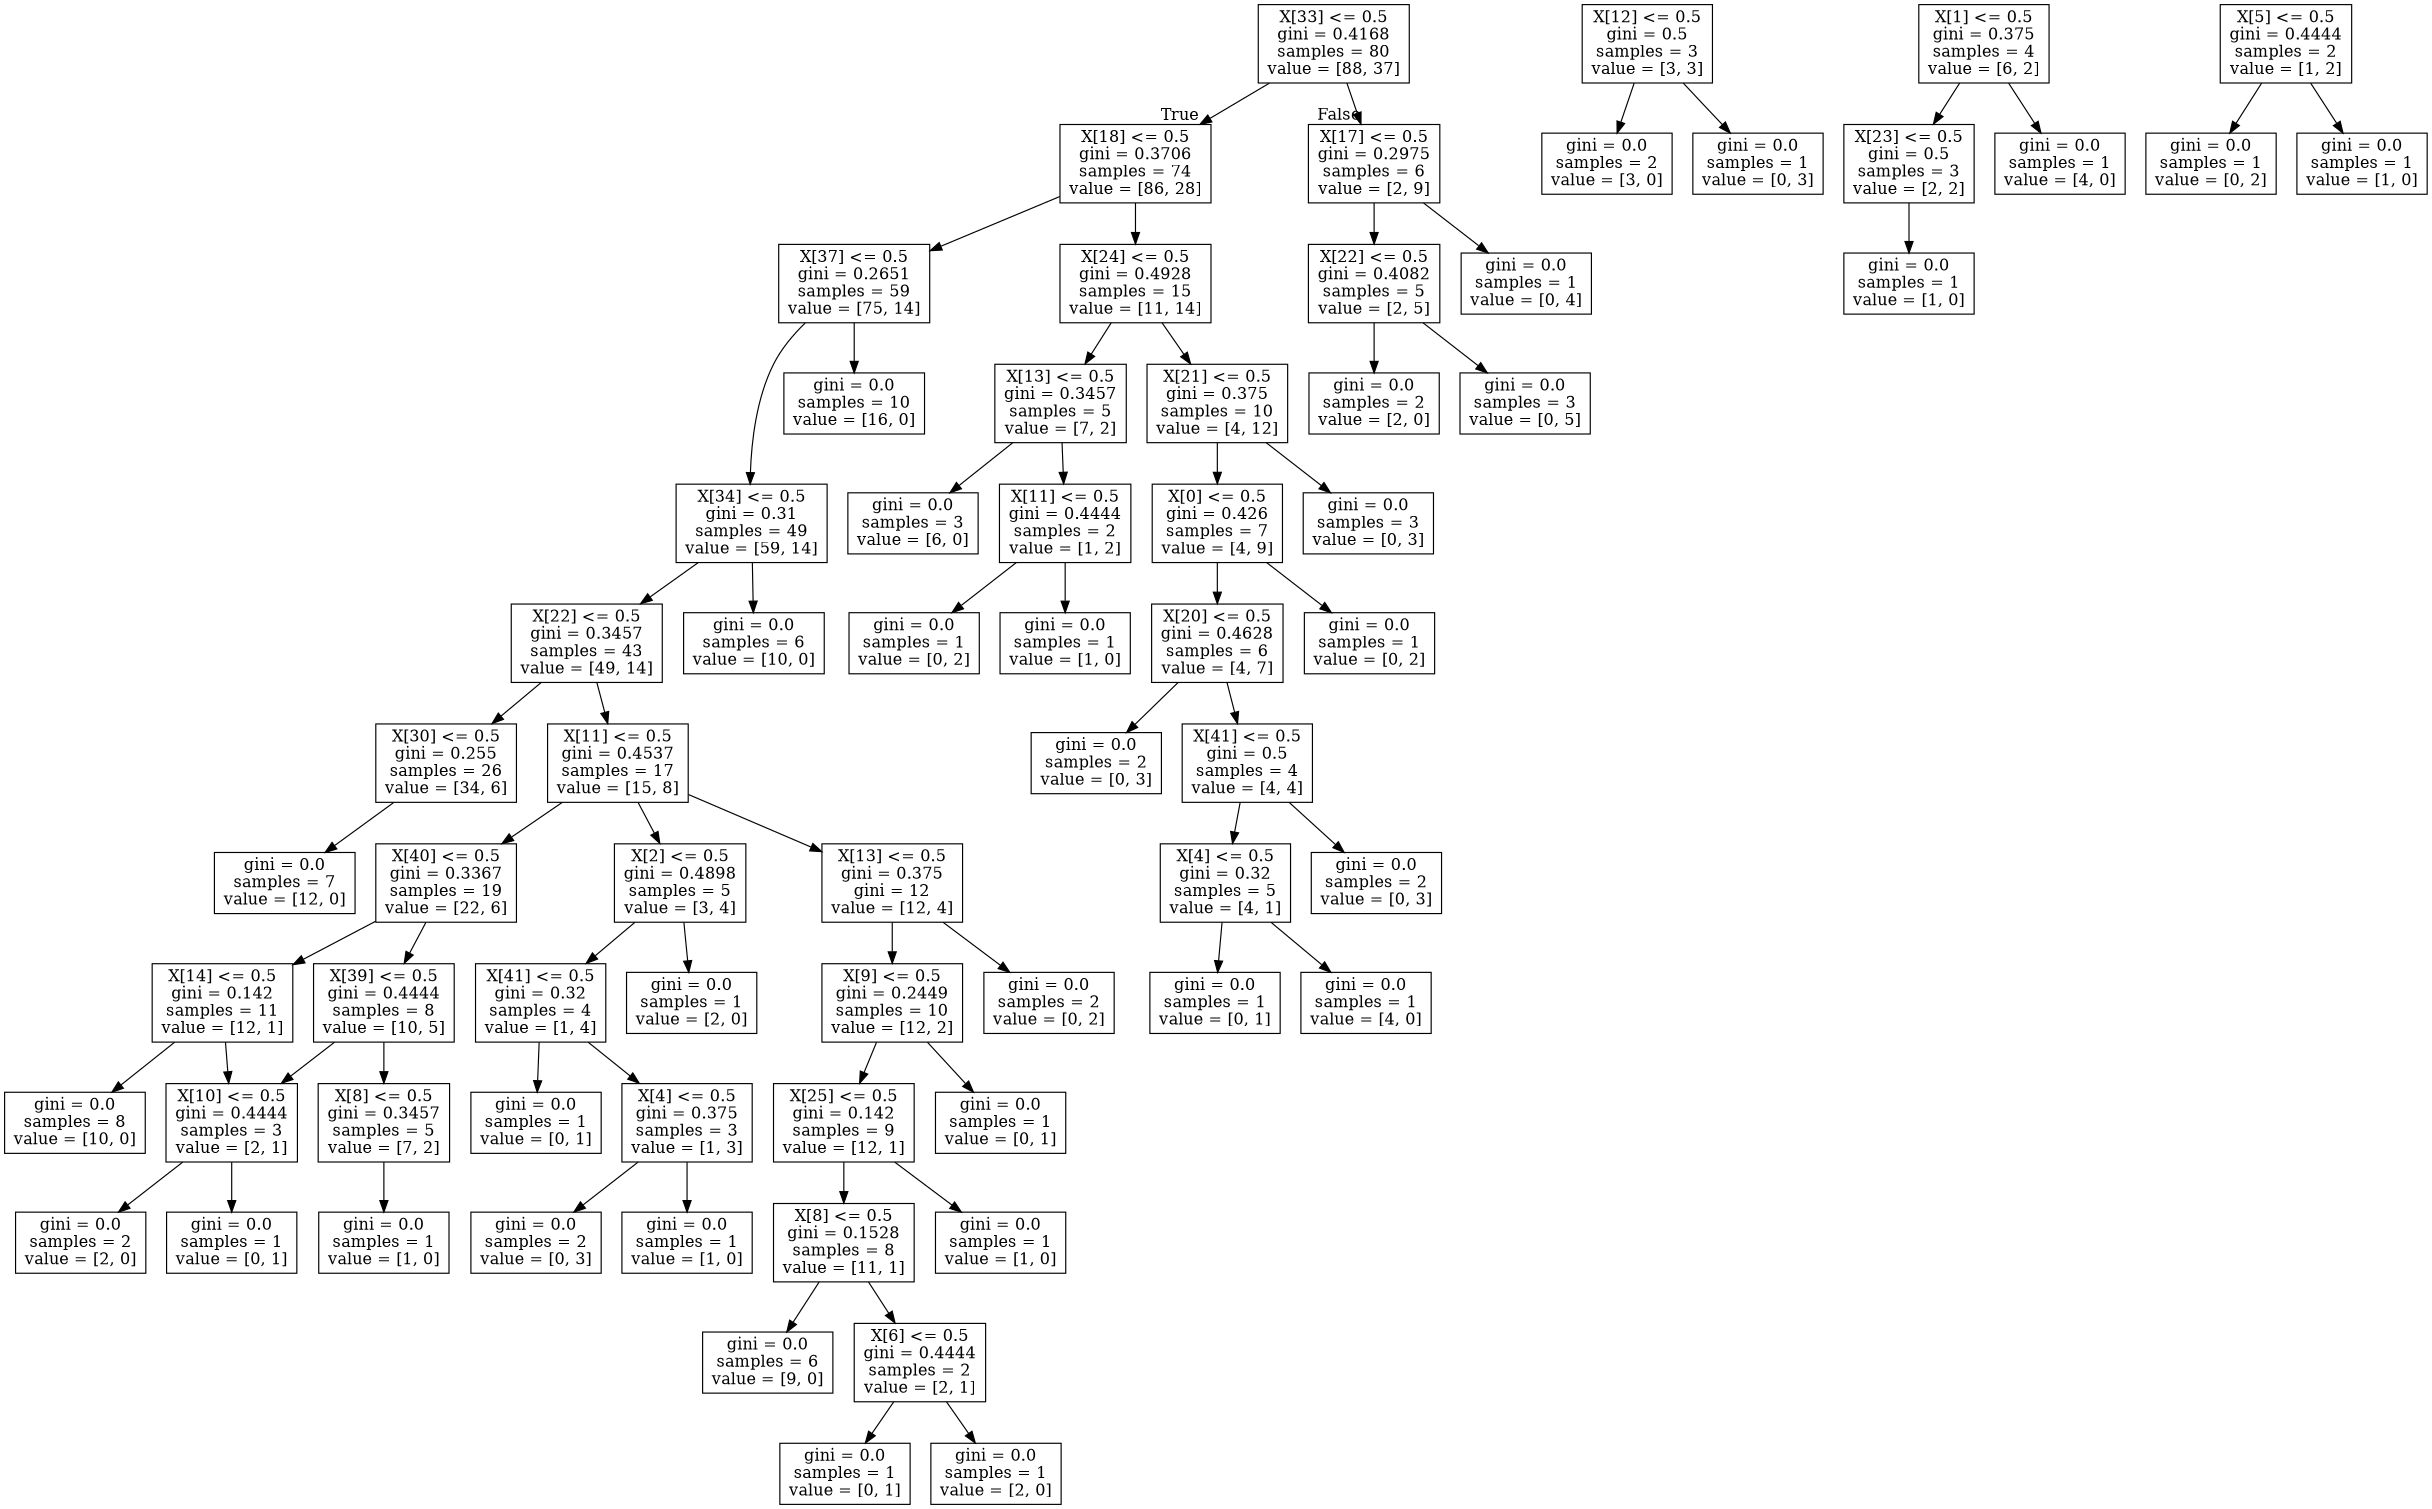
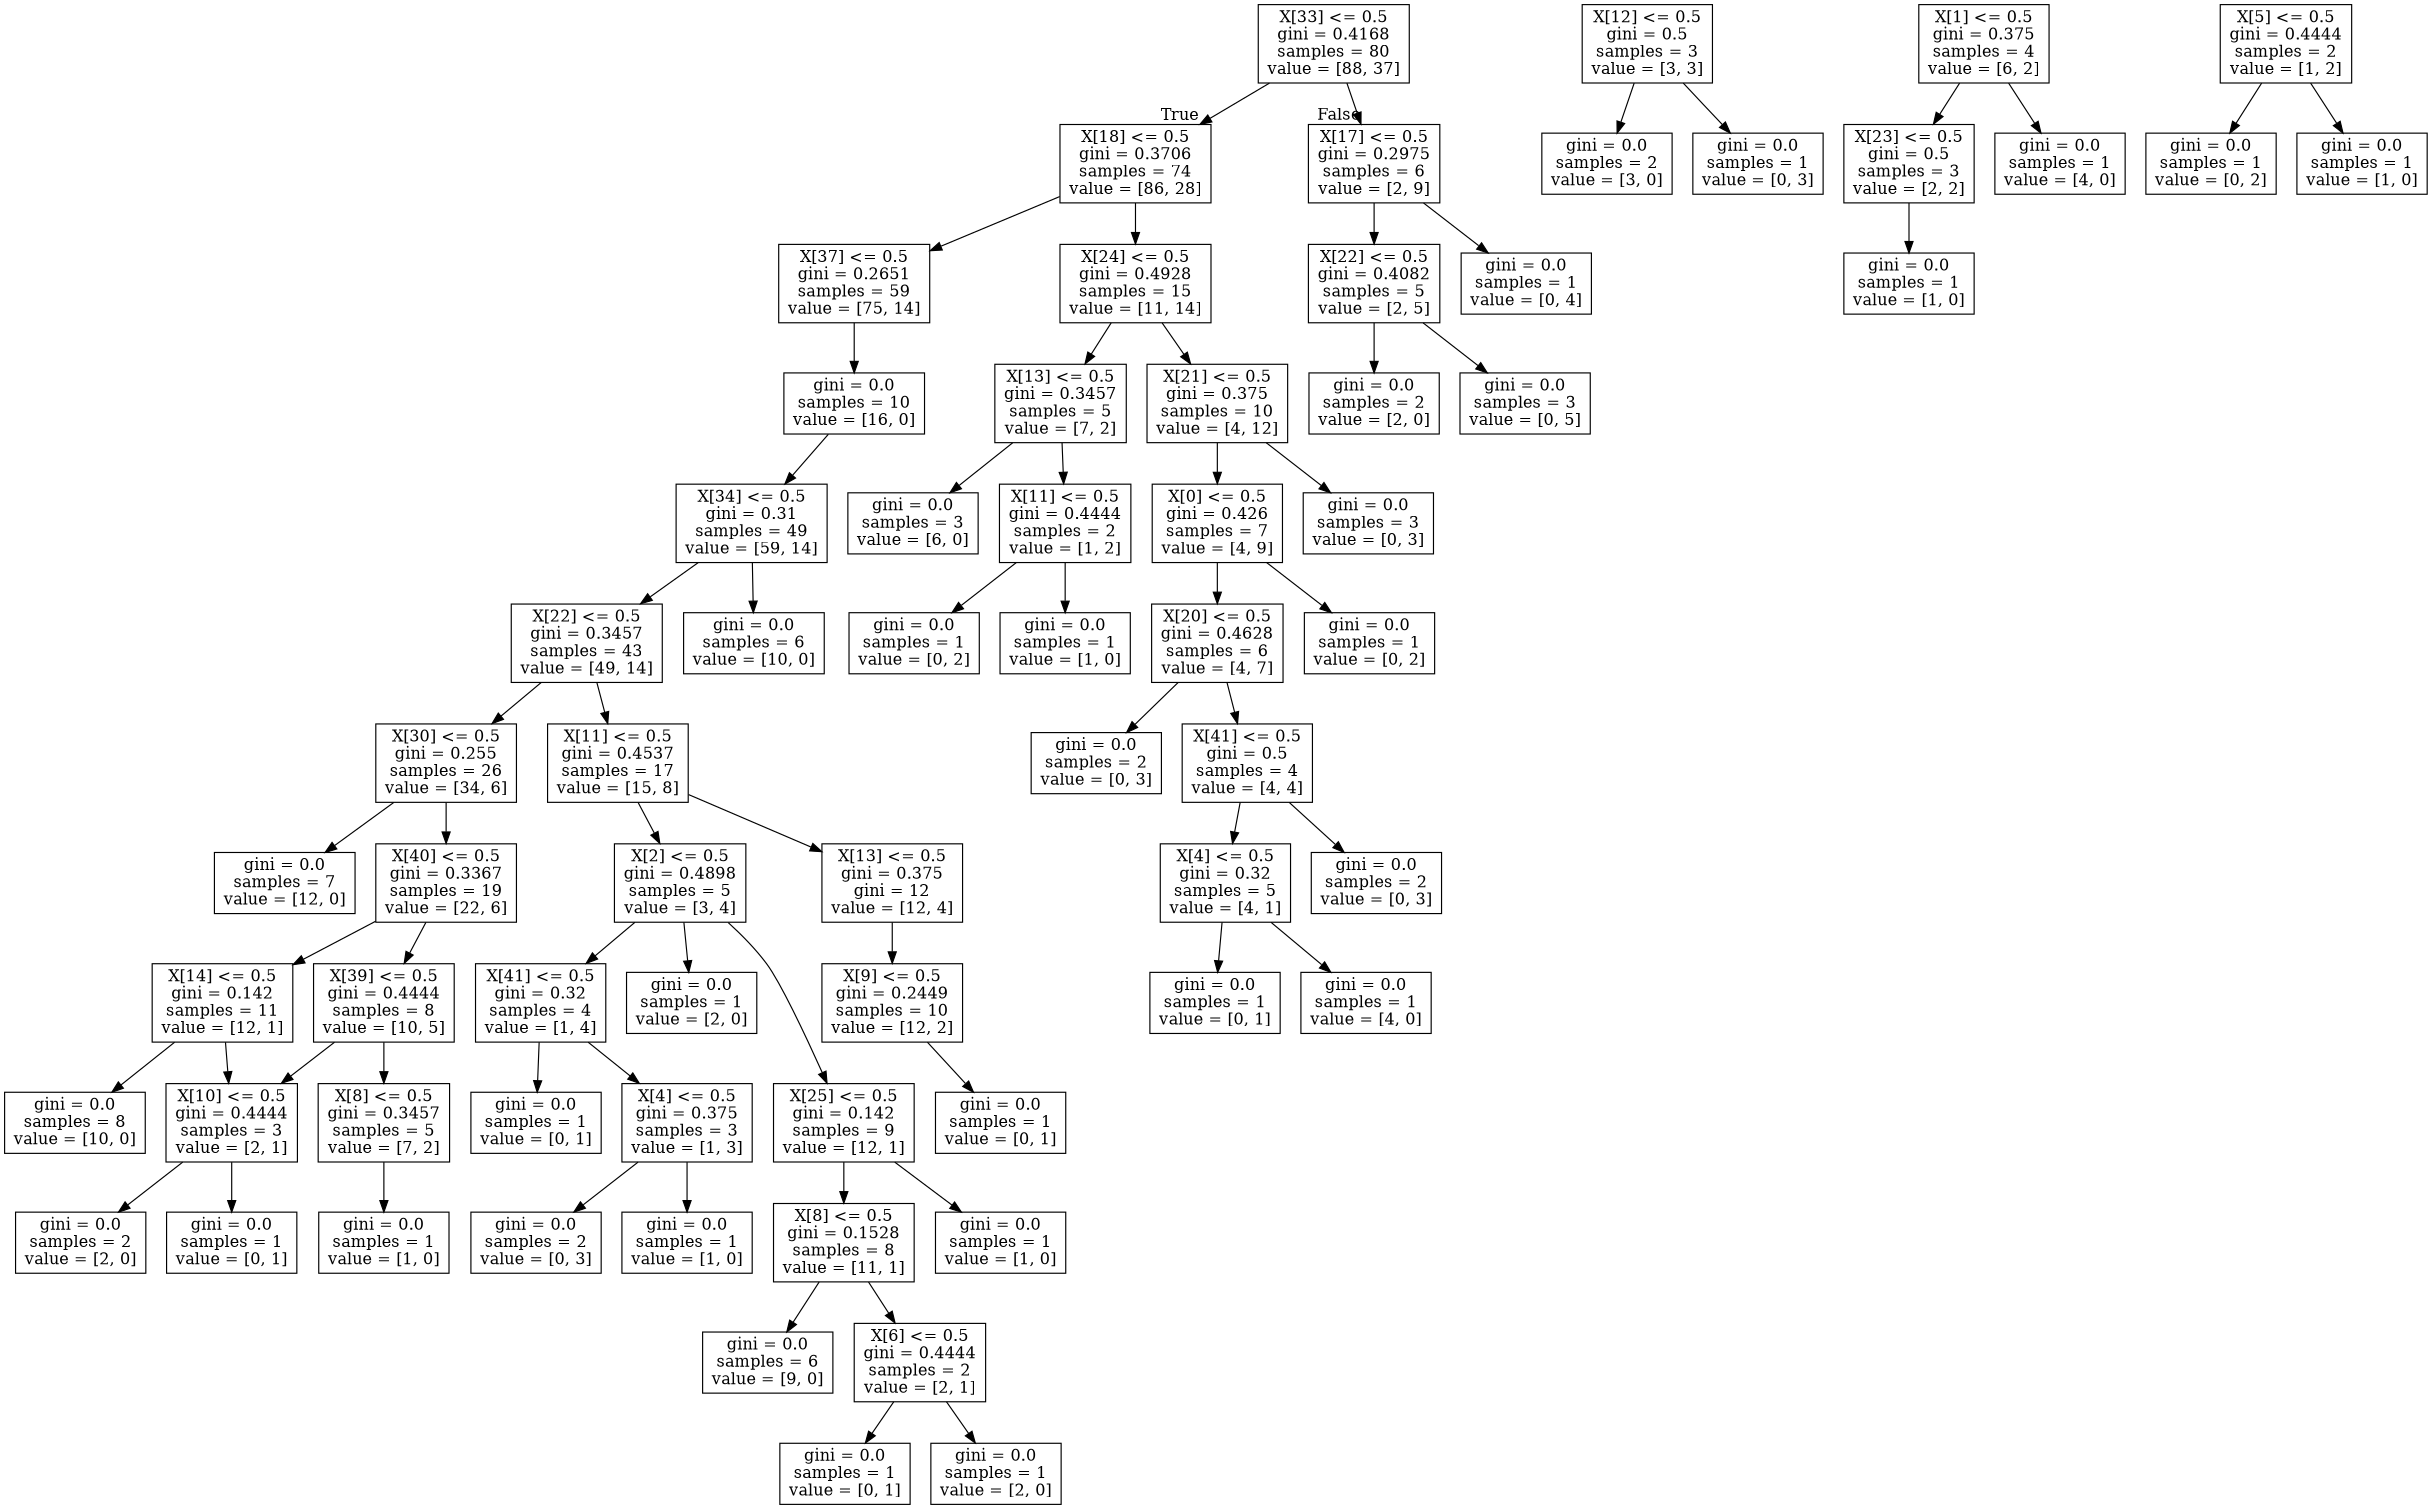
(763, 392) -> (810, 455)
(537, 820) -> (446, 817)
(1049, 1003) -> none
(870, 1057) -> (783, 992)
